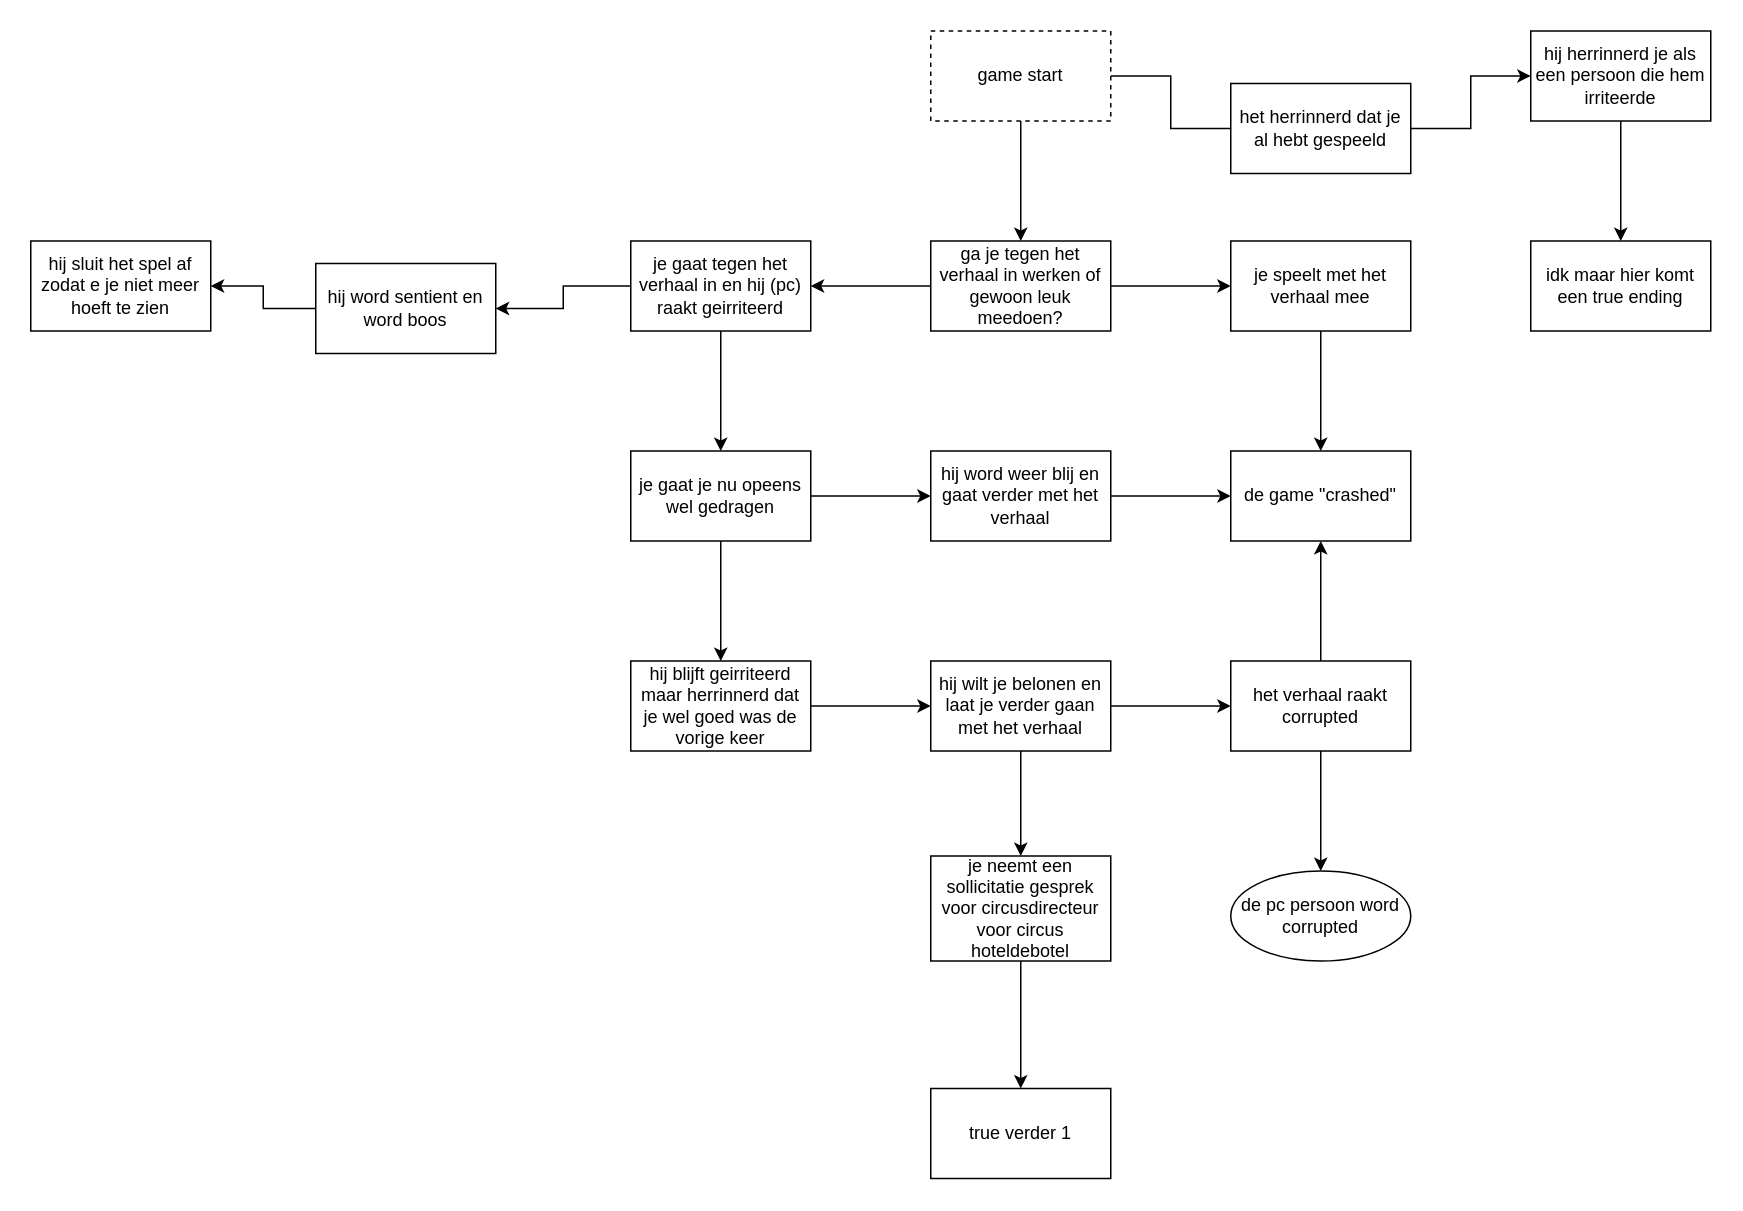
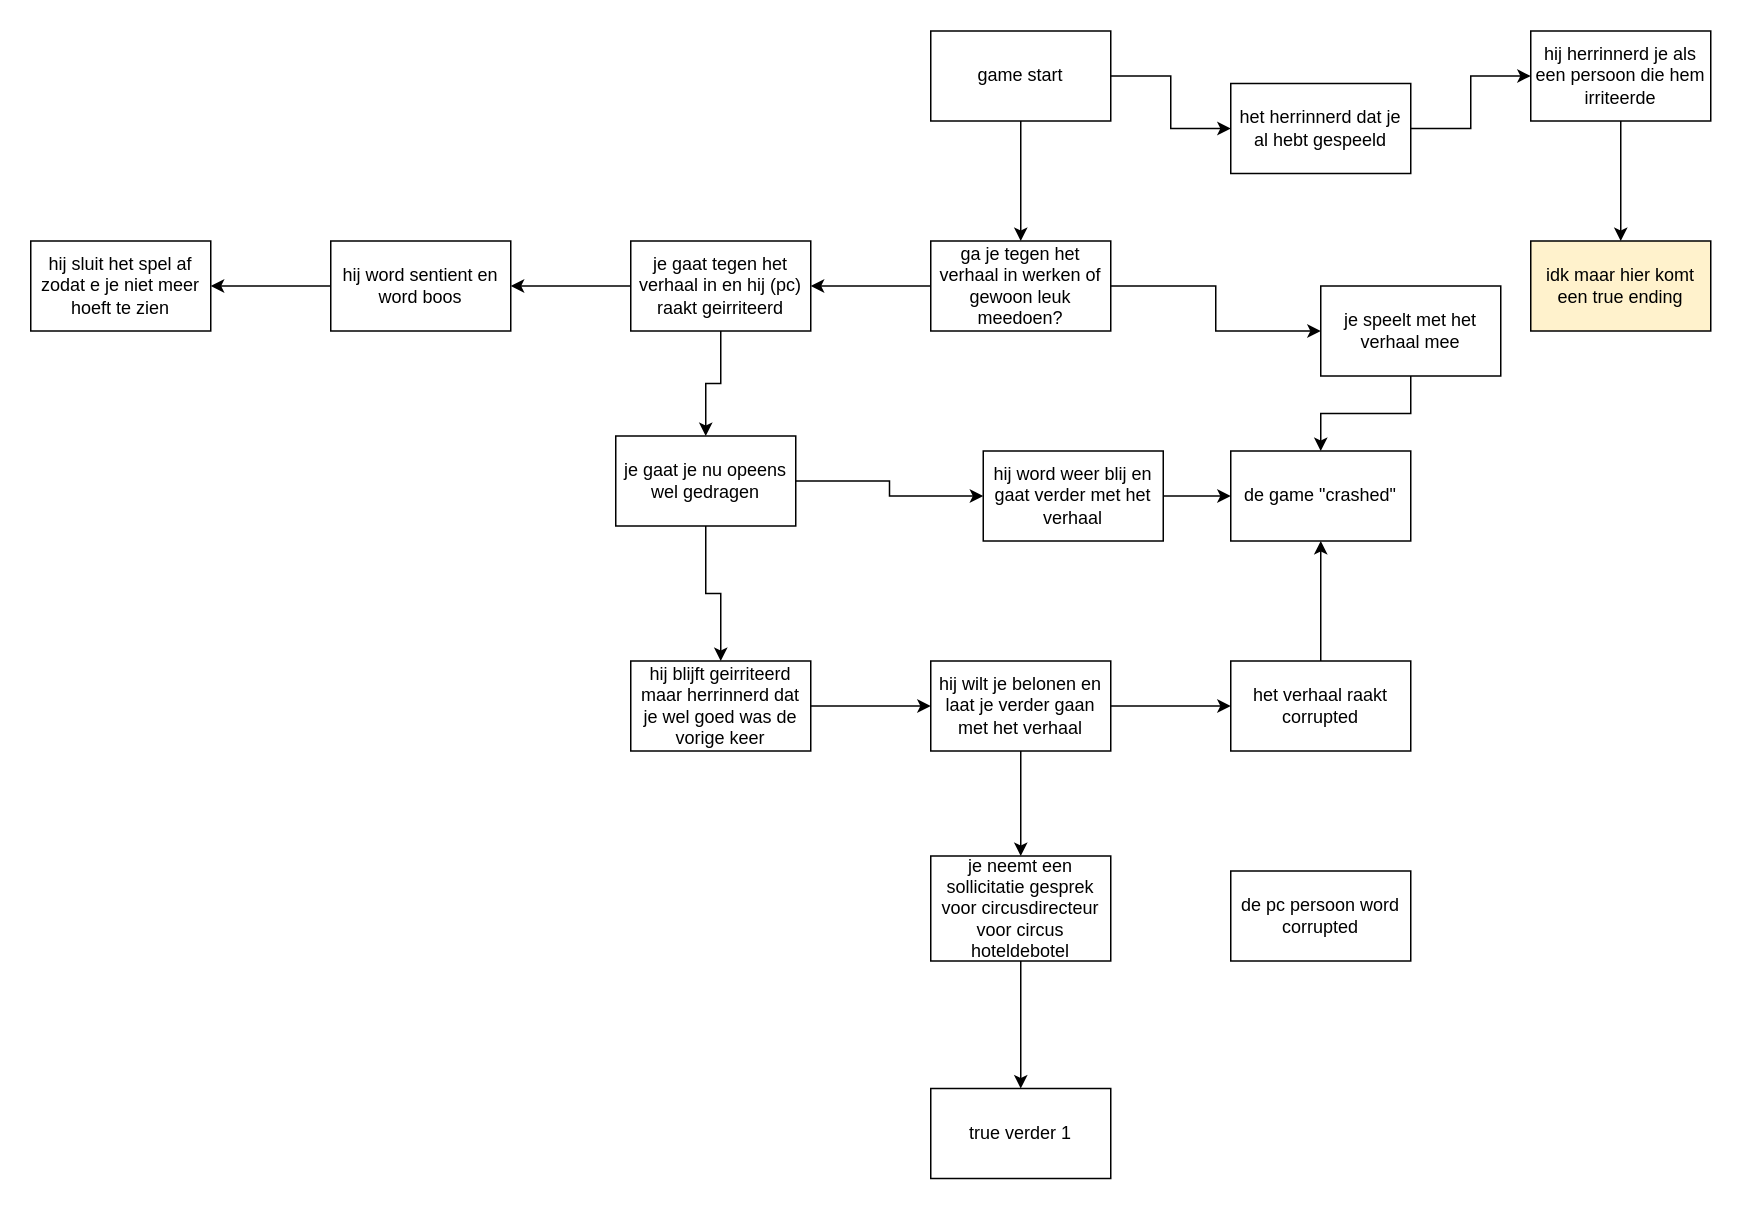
(1021, 76) -> (1021, 76)
(1223, 128) -> (1219, 128)
(1321, 286) -> (1411, 331)
(1621, 286) -> (1621, 286)
(406, 308) -> (421, 286)
(721, 496) -> (706, 481)
(1021, 496) -> (1073, 496)
(1321, 806) -> none
(1321, 916) -> (1321, 916)
